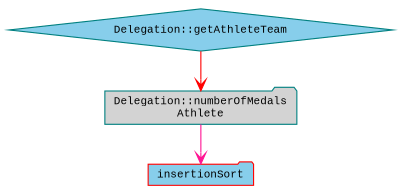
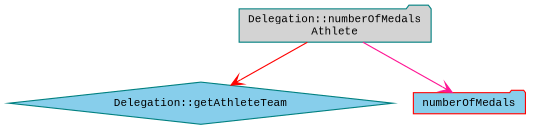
(201, 65) -> (274, 61)
(201, 175) -> (469, 103)
